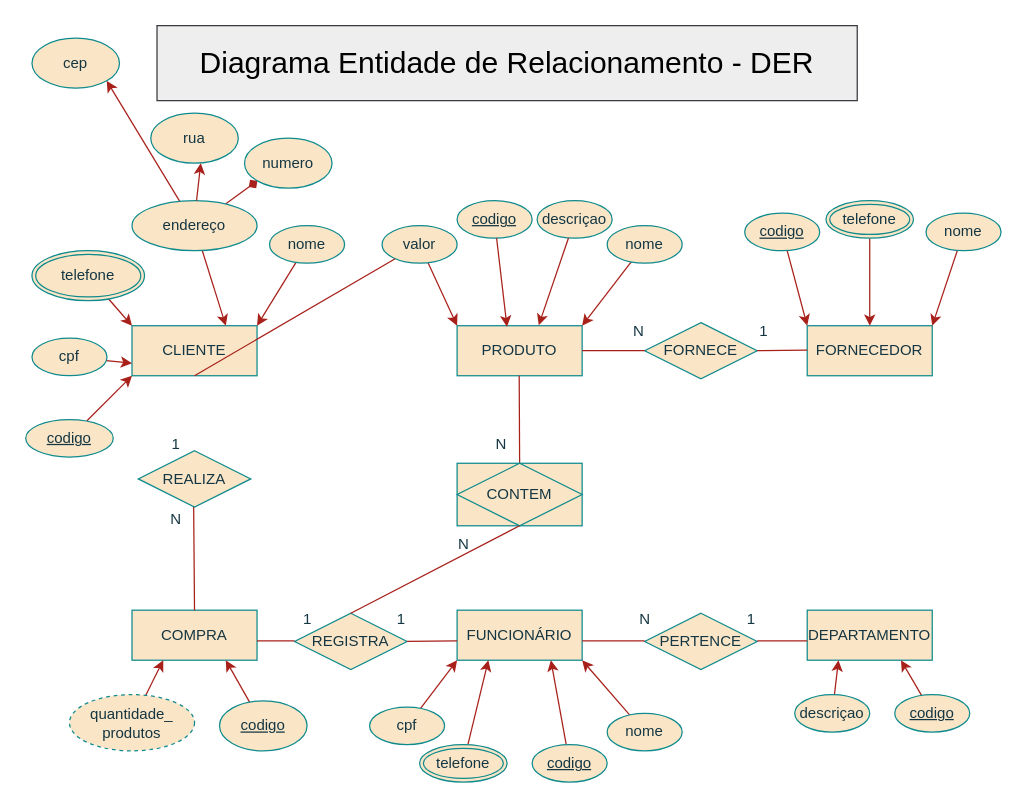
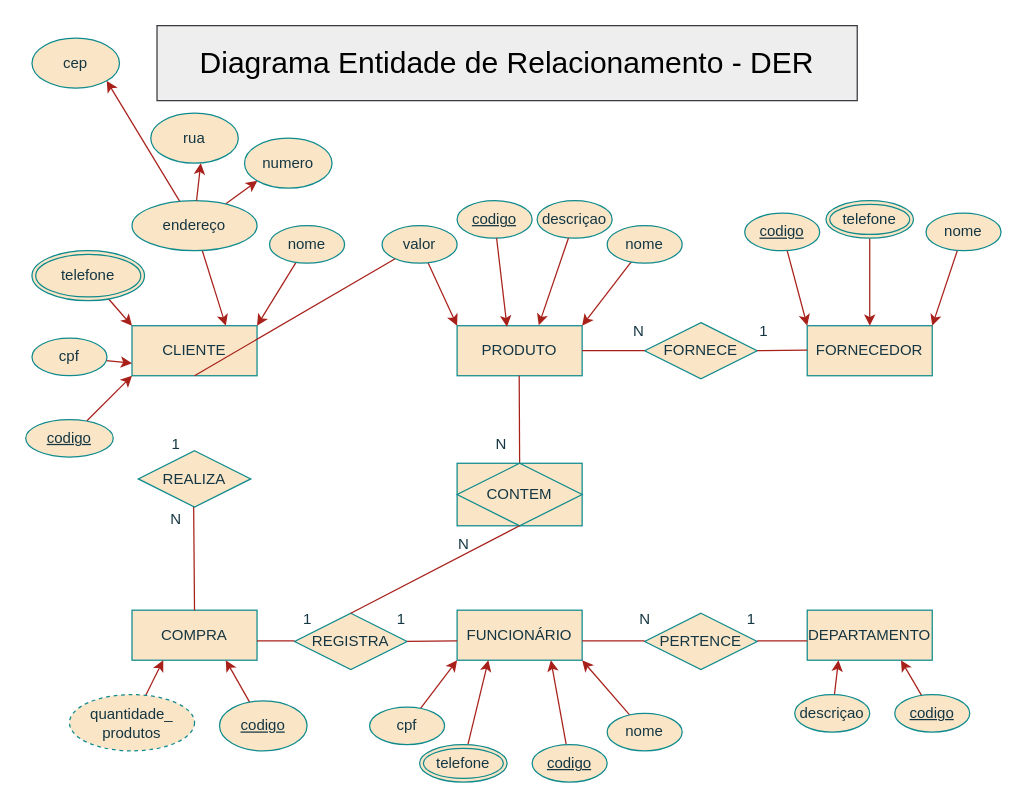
(249, 187) -> (250, 186)
